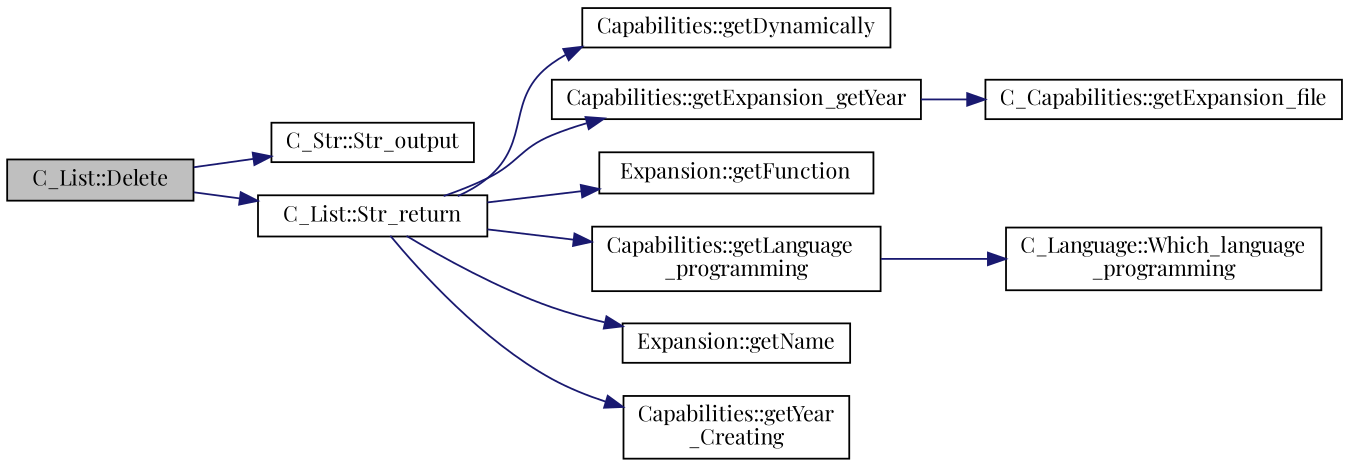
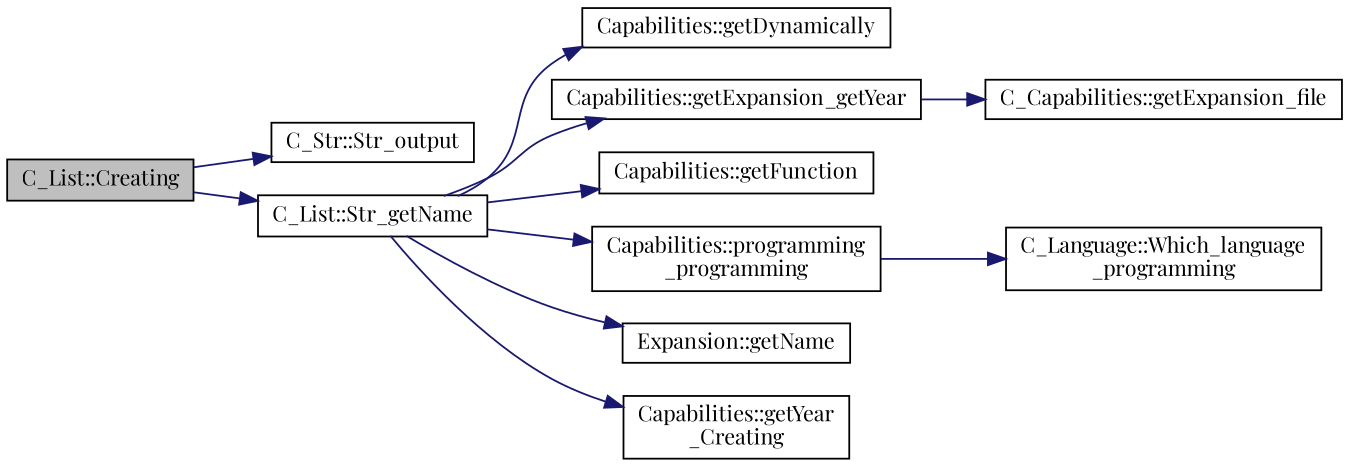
(736, 173) -> (736, 173)
(100, 180) -> (100, 180)
(373, 216) -> (373, 216)
(736, 259) -> (736, 259)
